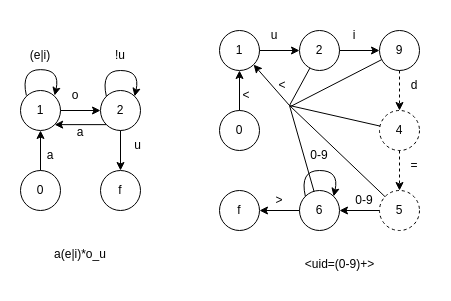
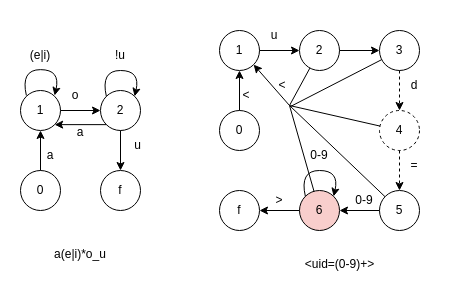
(355, 36) -> none
(400, 51) -> (400, 51)
(320, 211) -> (320, 211)
(400, 211) -> (400, 211)
